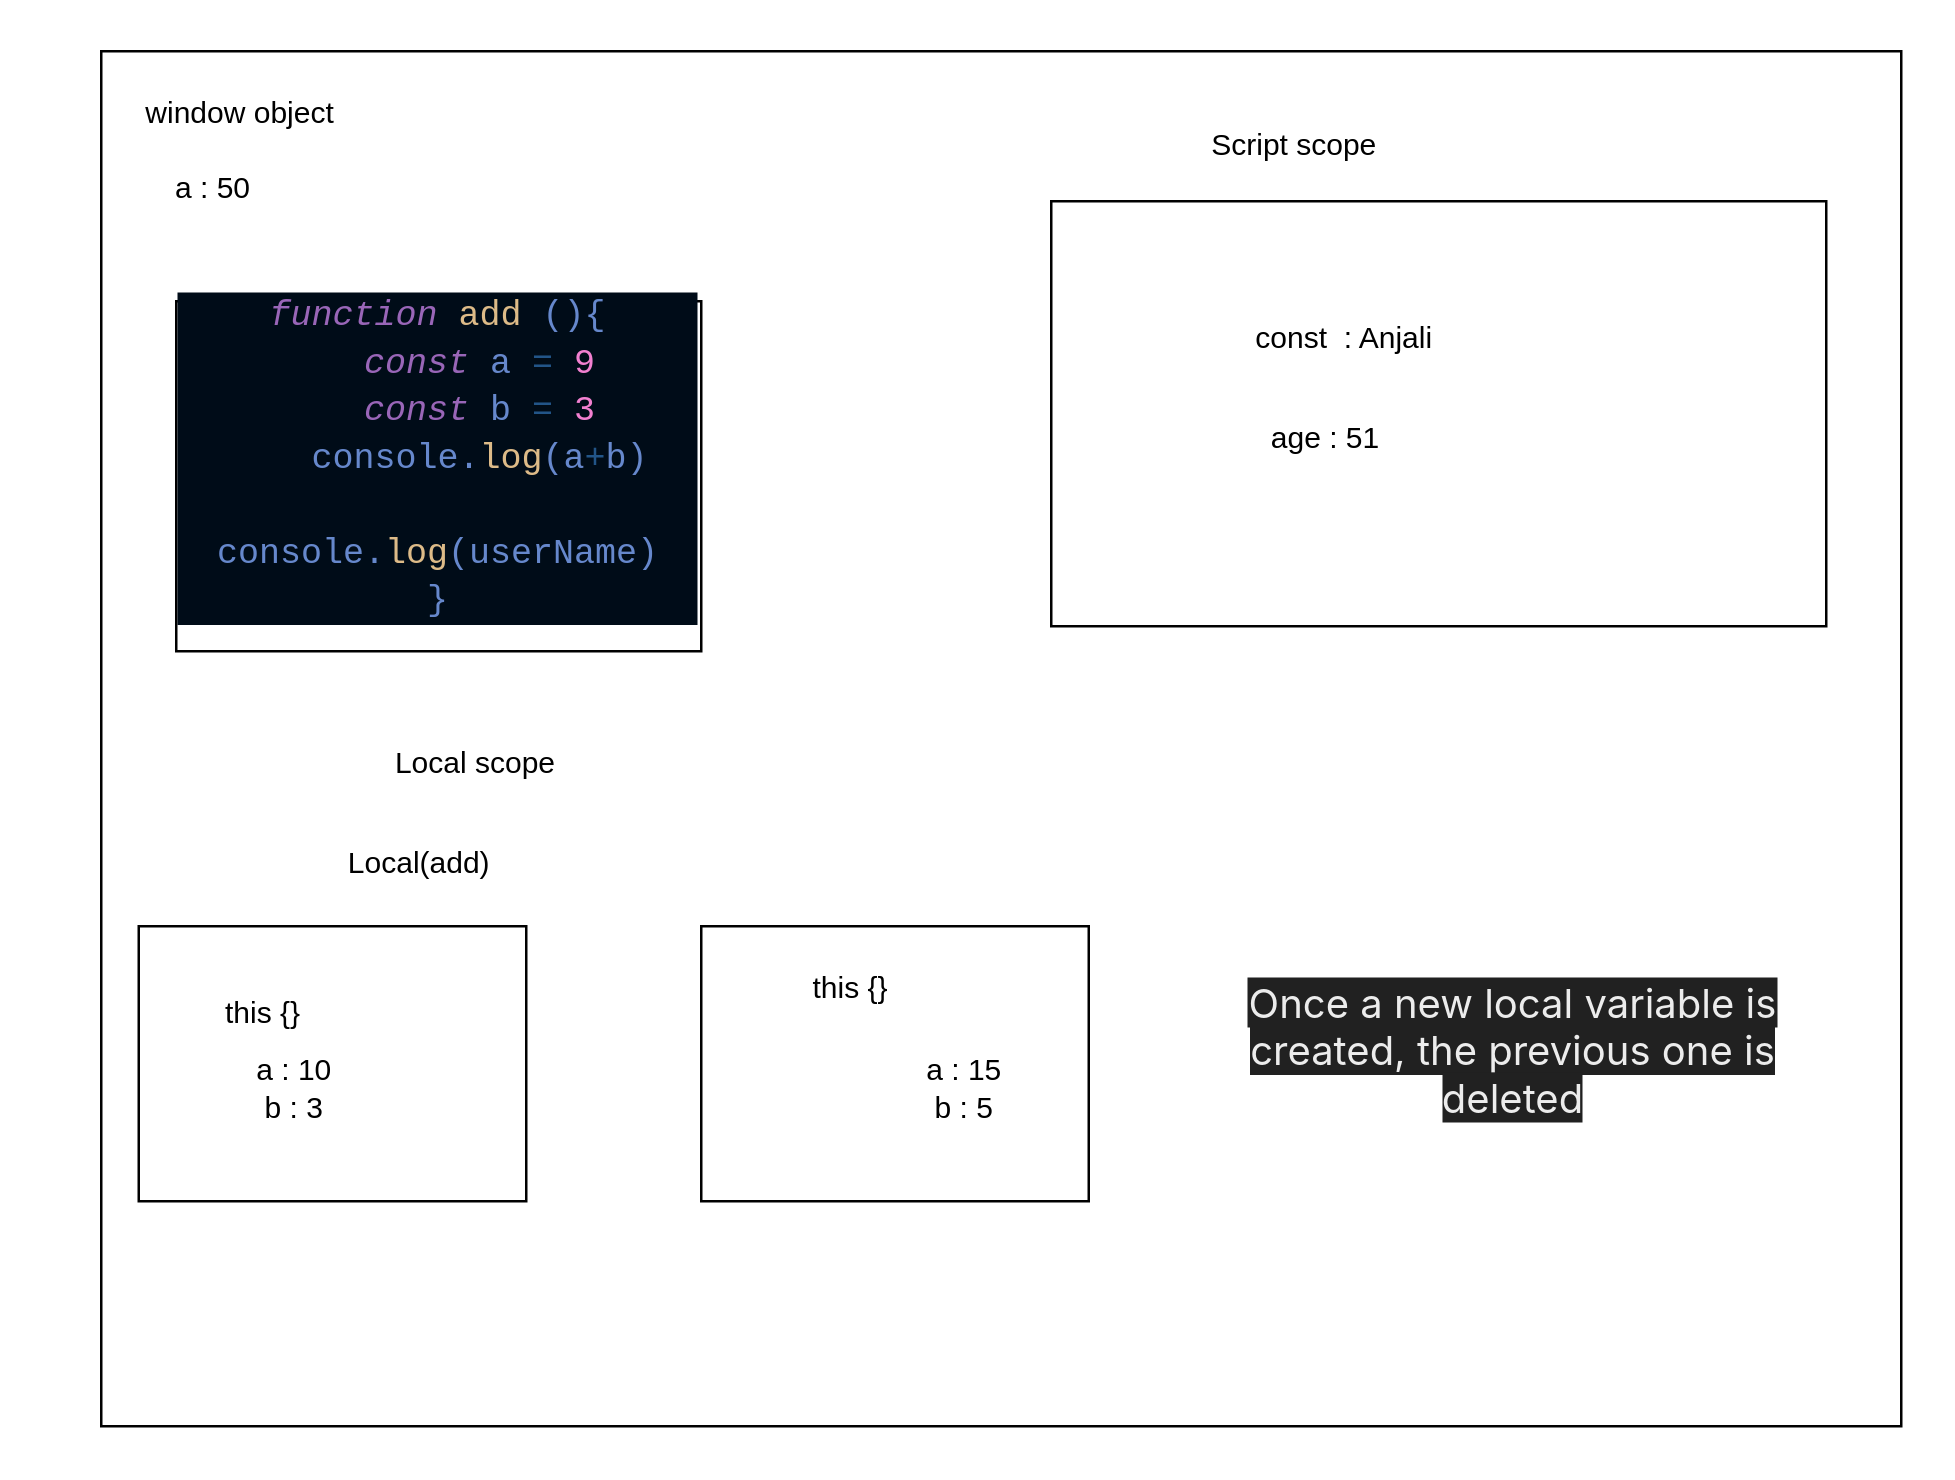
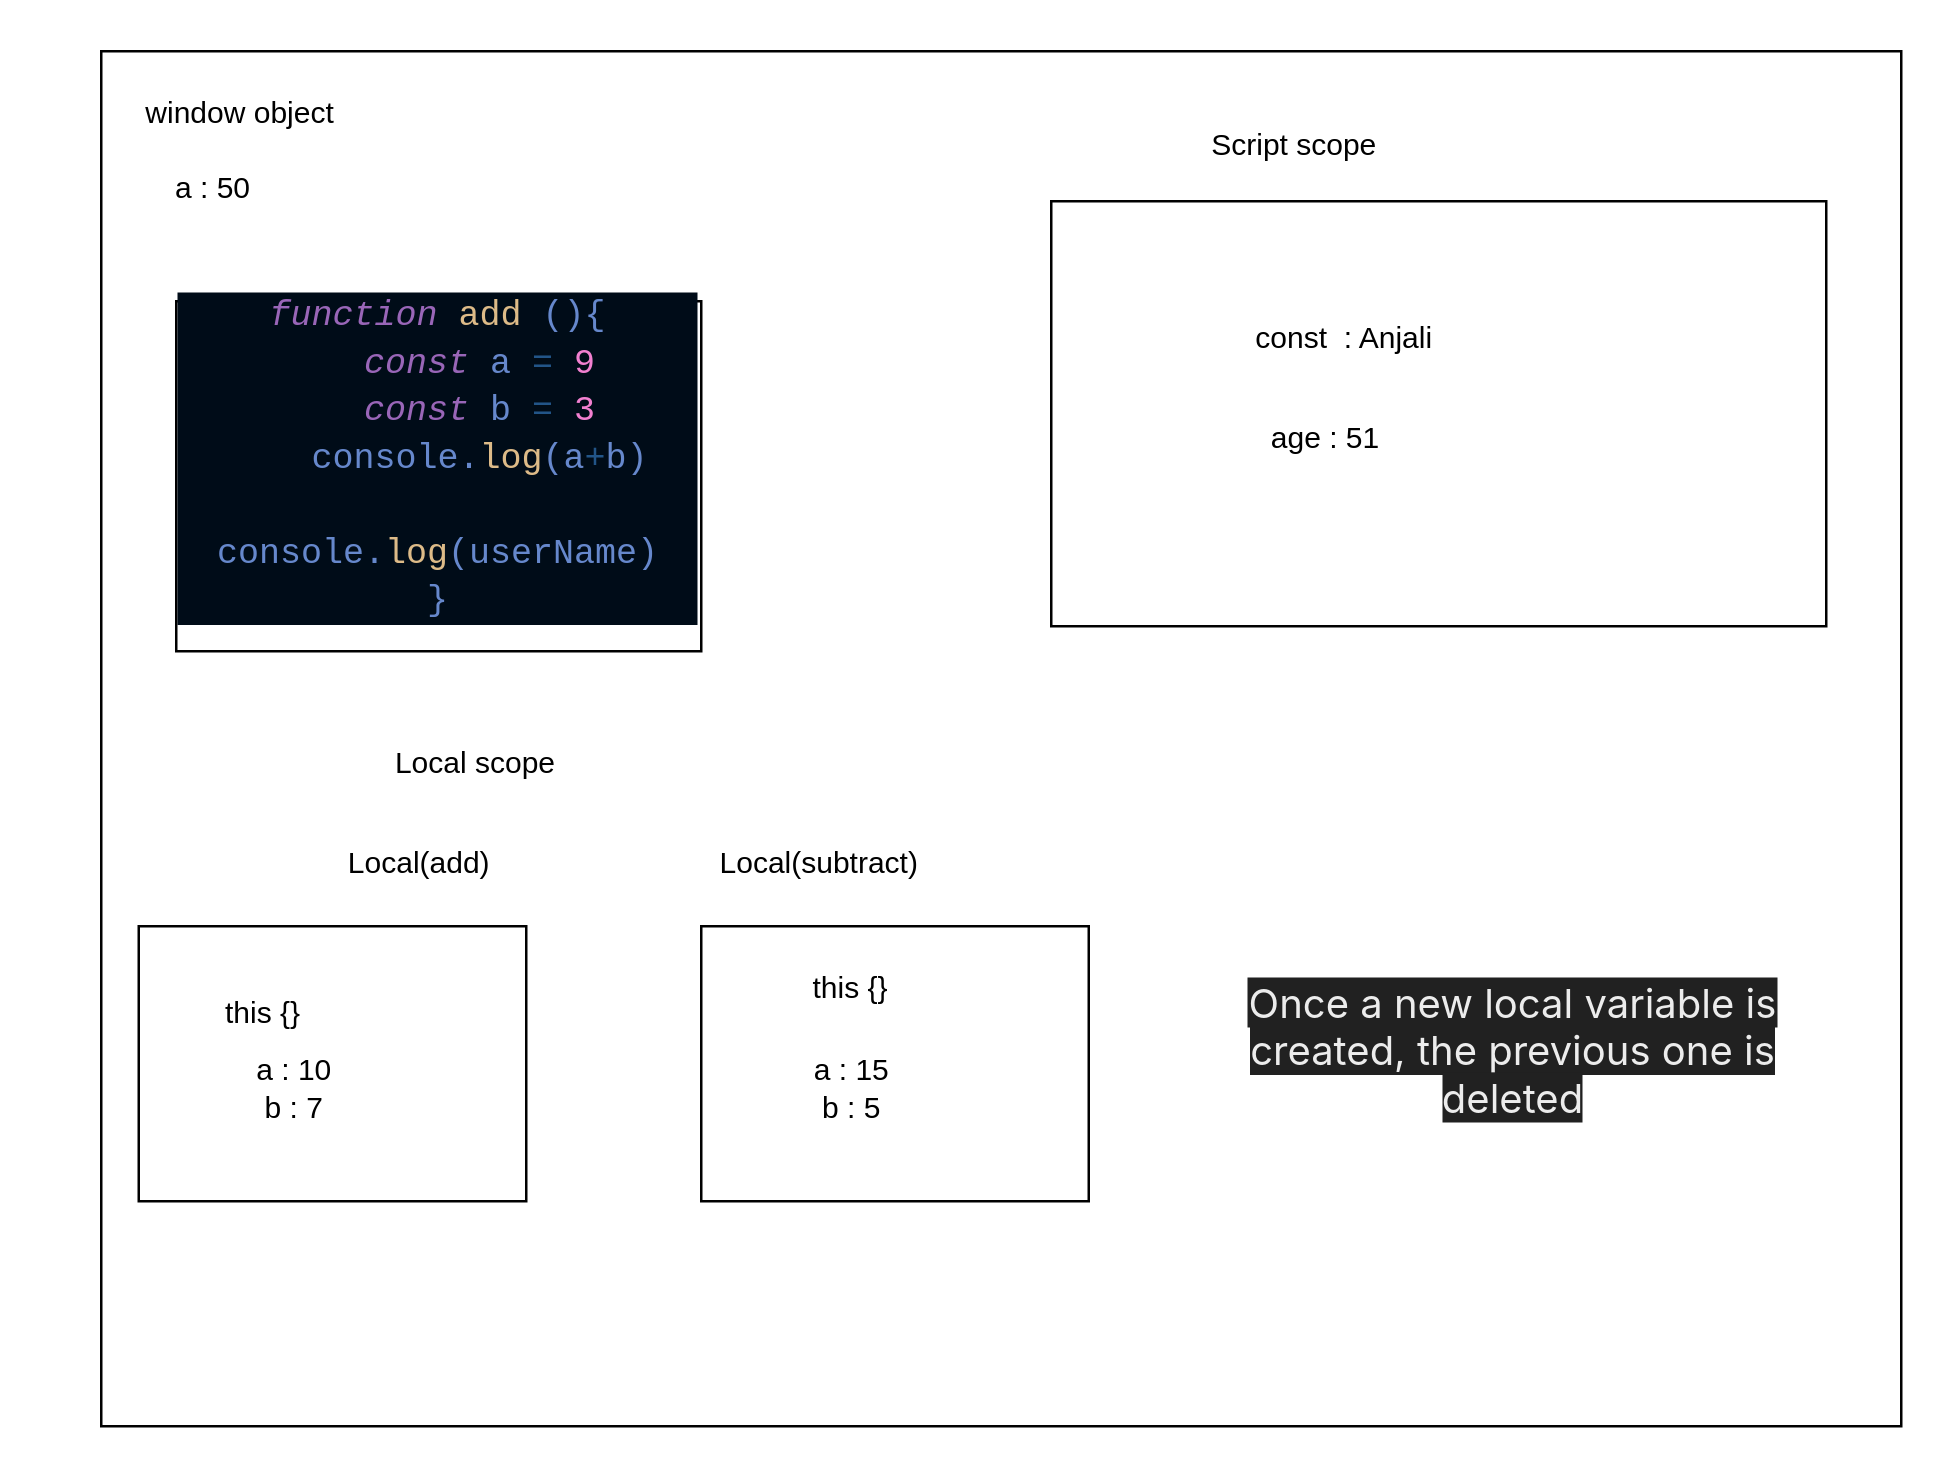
none -> (820, 864)
(295, 1089) -> (295, 1089)
(964, 1089) -> (851, 1089)
